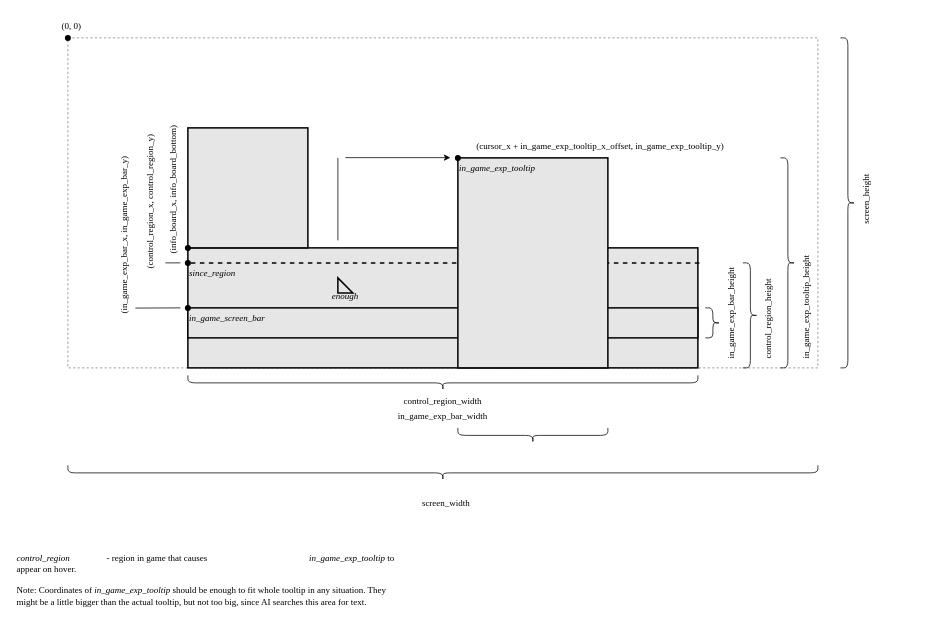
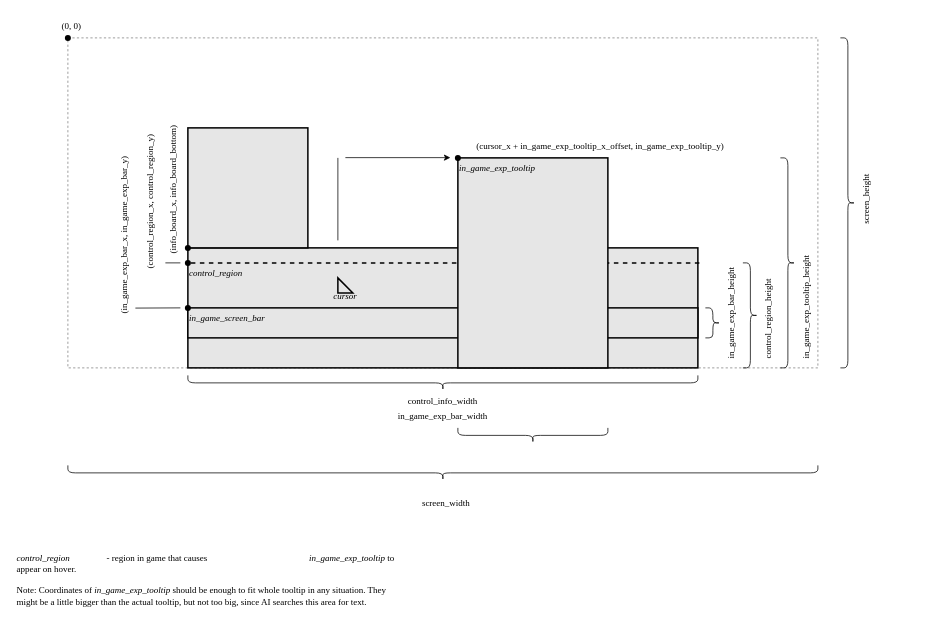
(217, 274) -> (222, 274)
(345, 297) -> (345, 297)
(443, 402) -> (443, 402)
